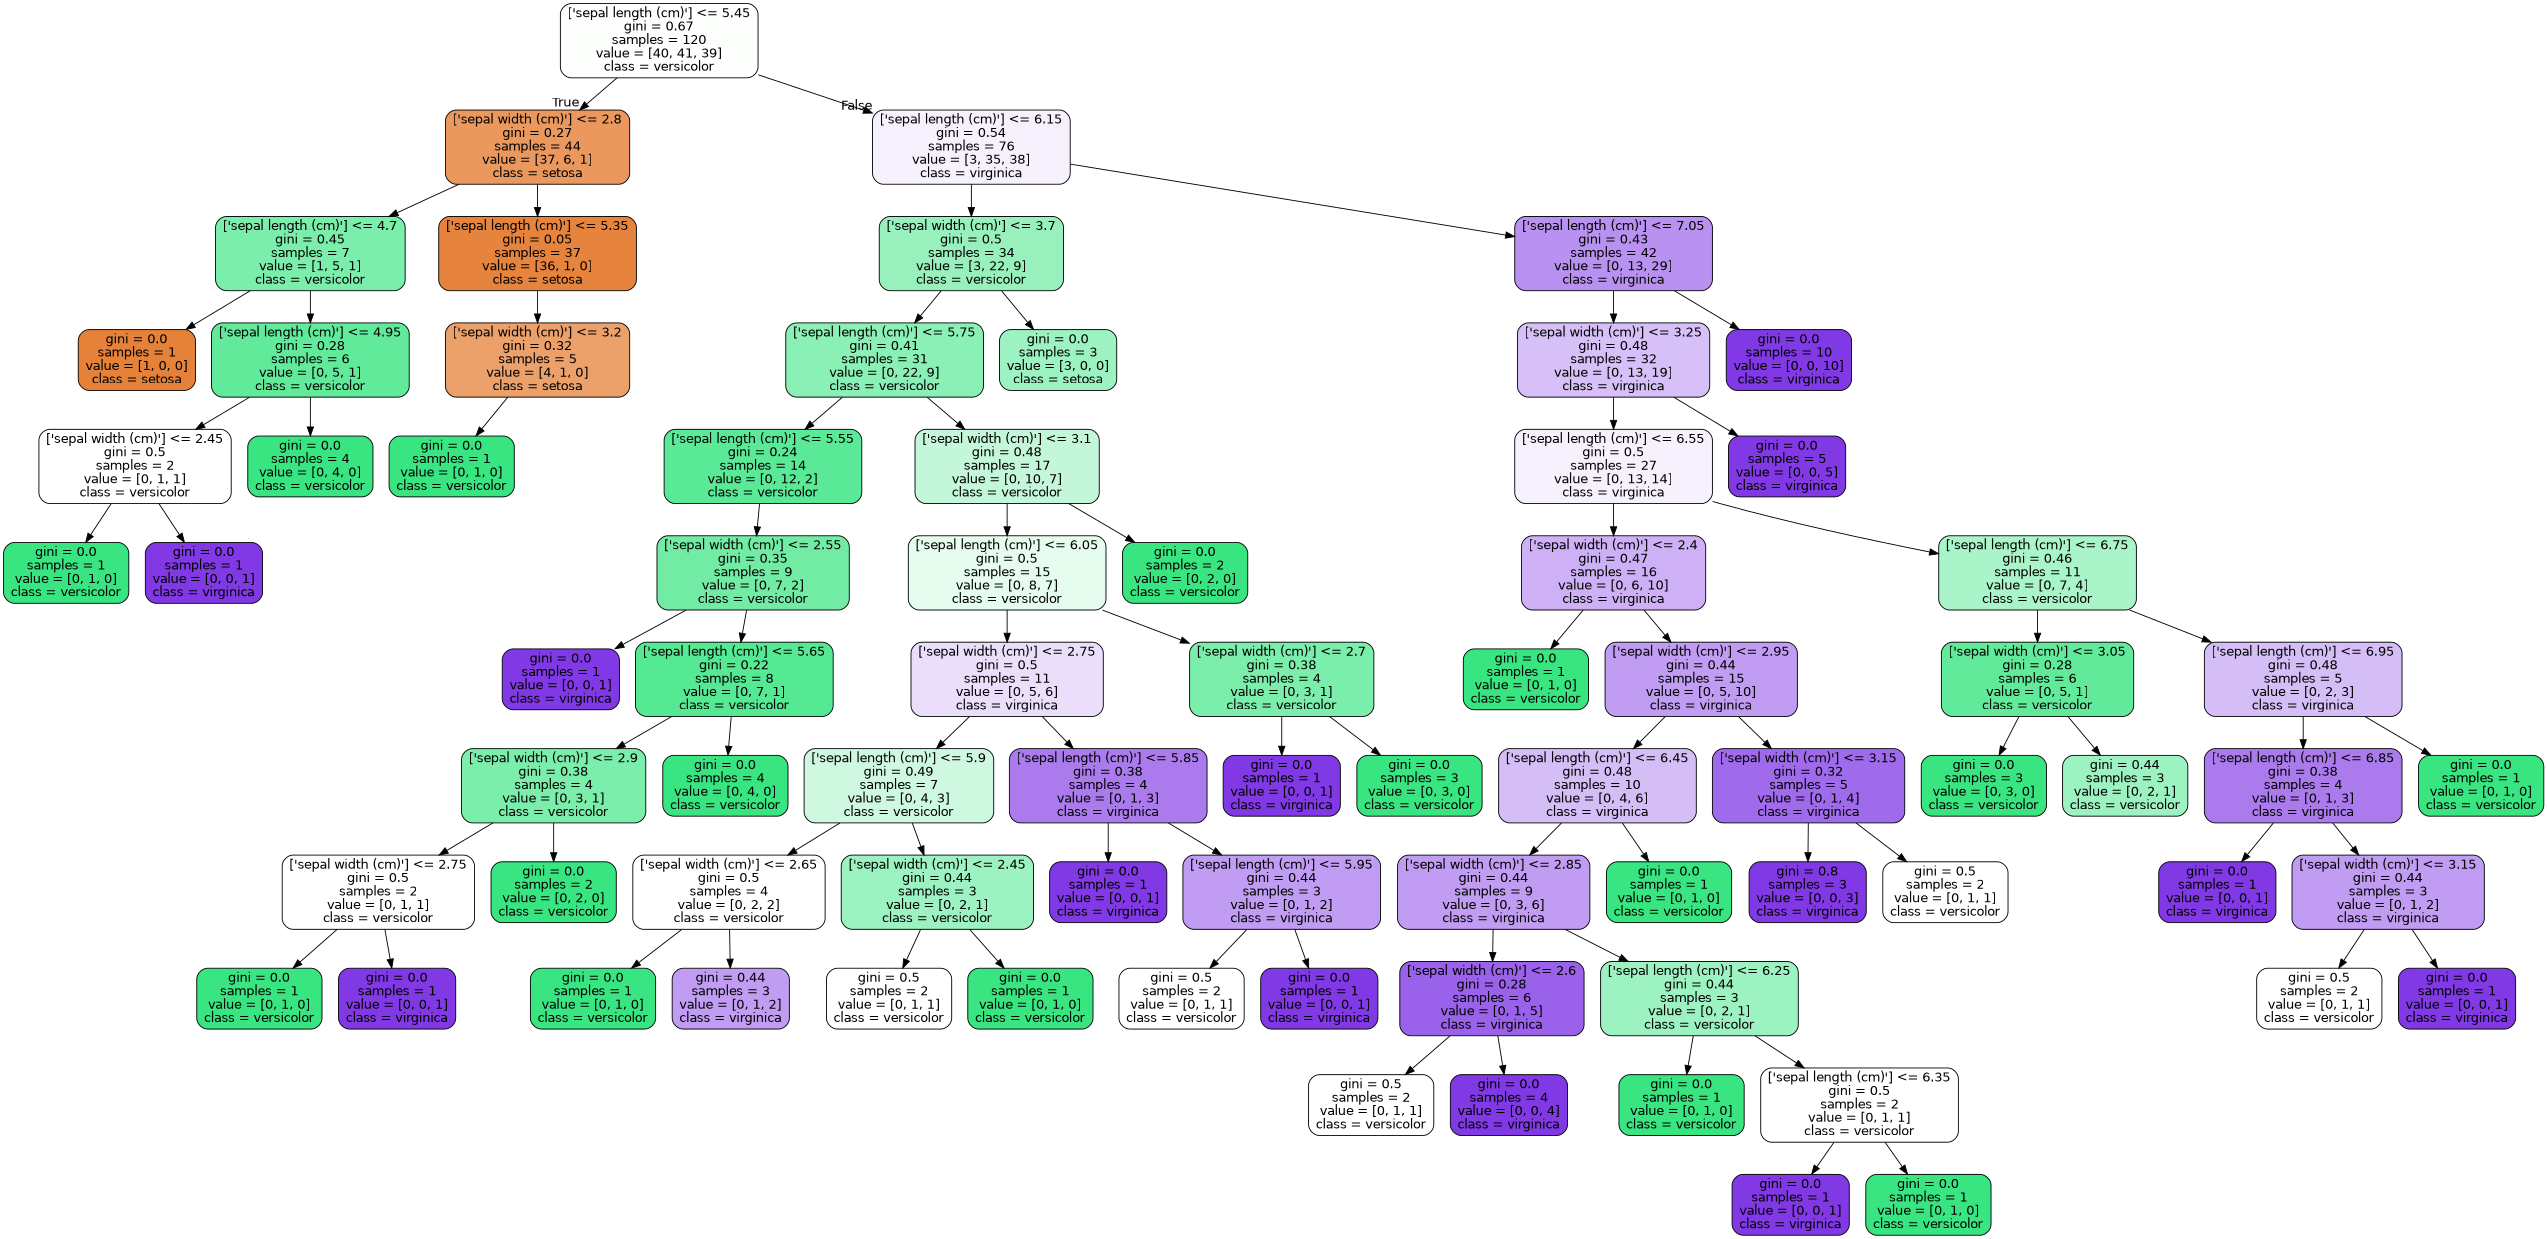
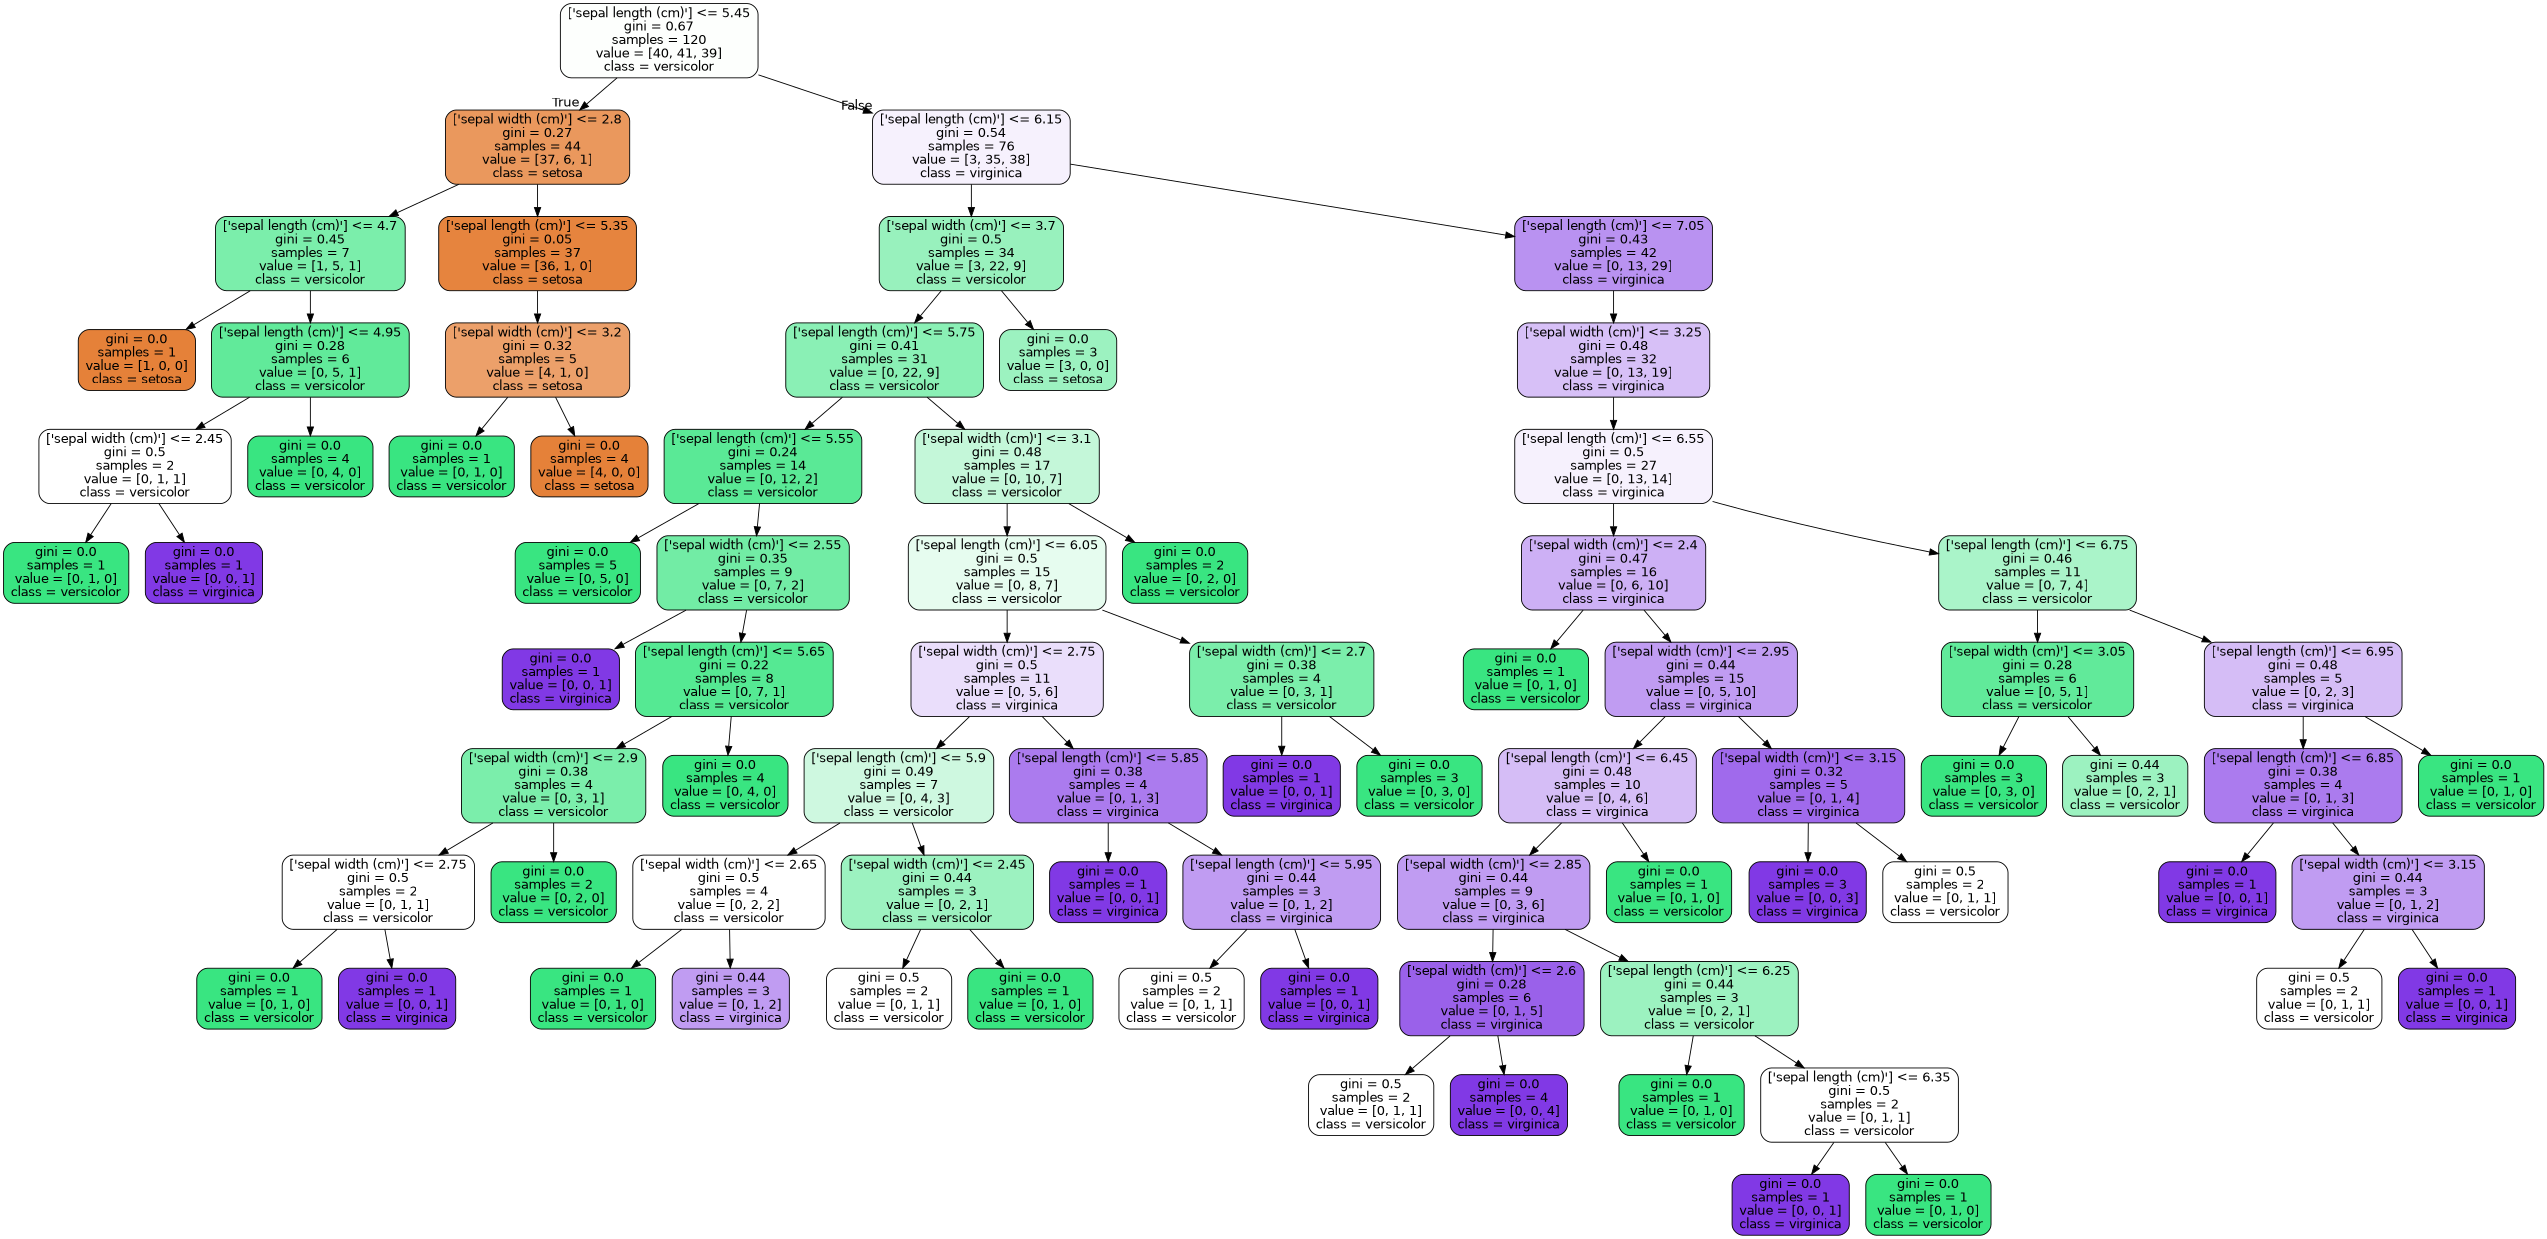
(1789, 360) -> none
none -> (589, 466)
(1787, 466) -> none
none -> (578, 573)
(1808, 892) -> (1808, 892)
